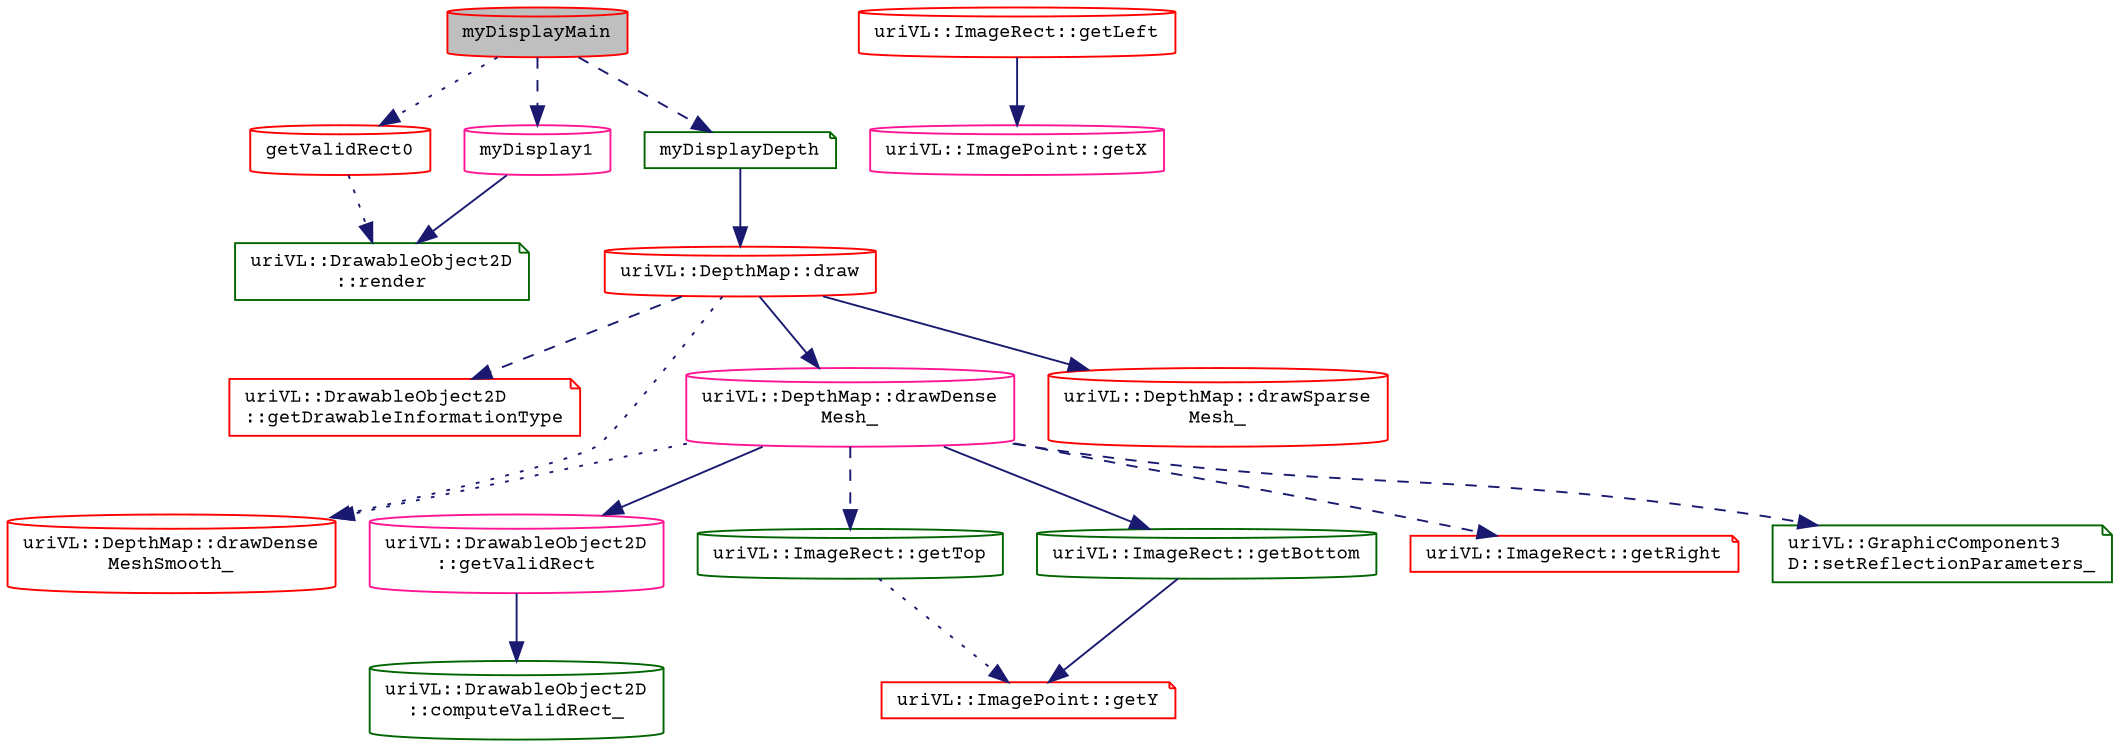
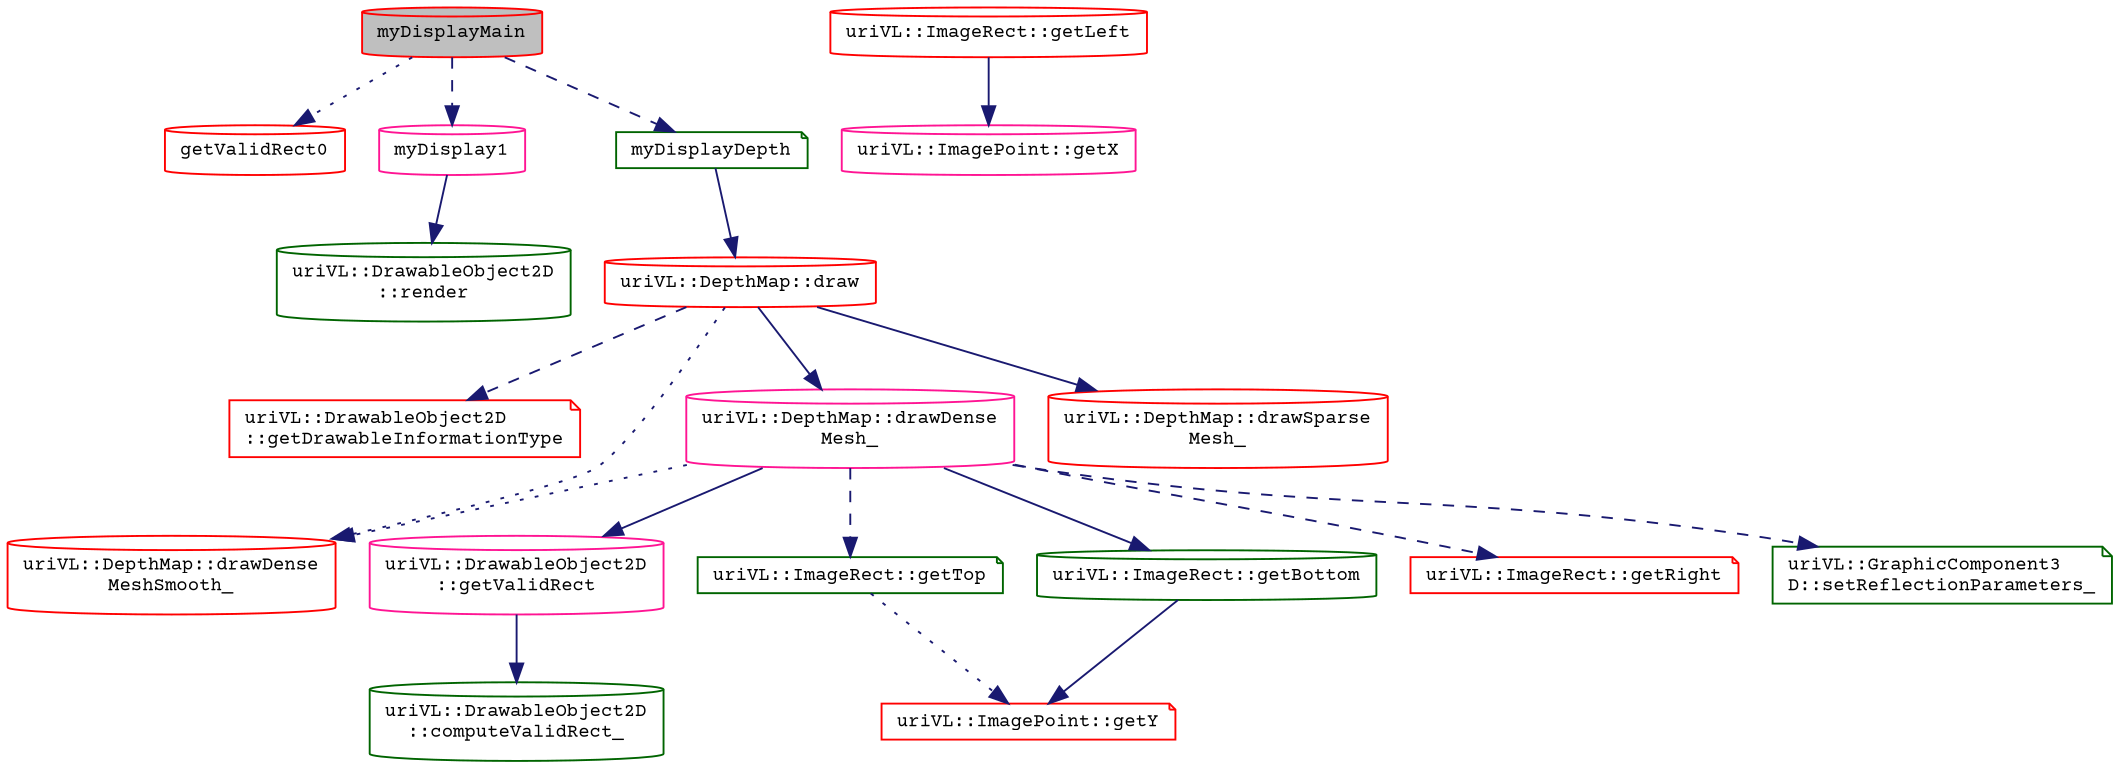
(357, 200) -> none
(382, 272) -> (424, 282)
(850, 554) -> (850, 575)
